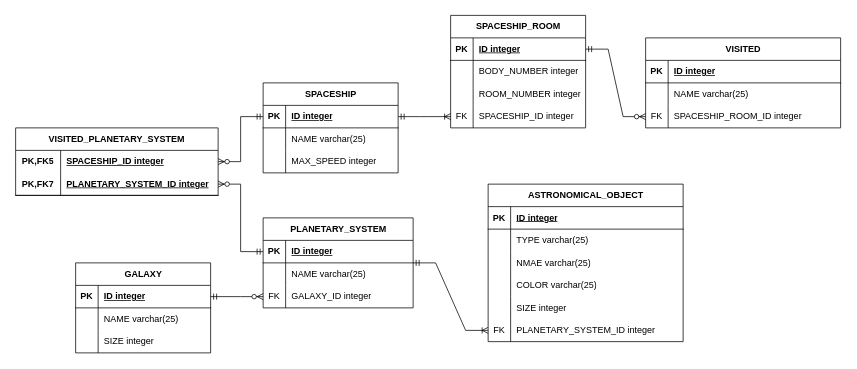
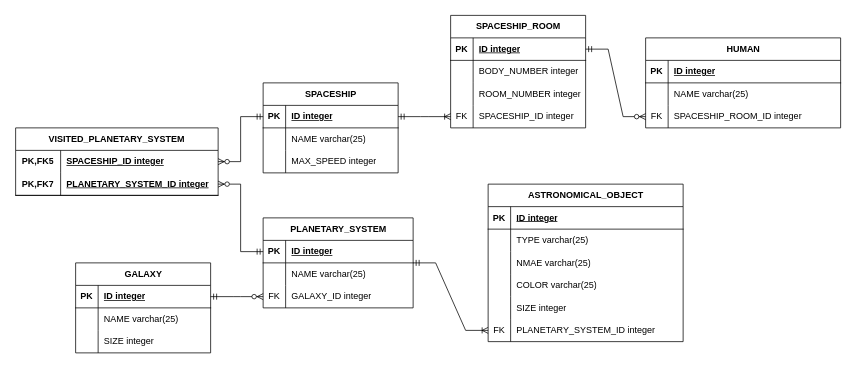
(743, 49) -> (743, 49)
